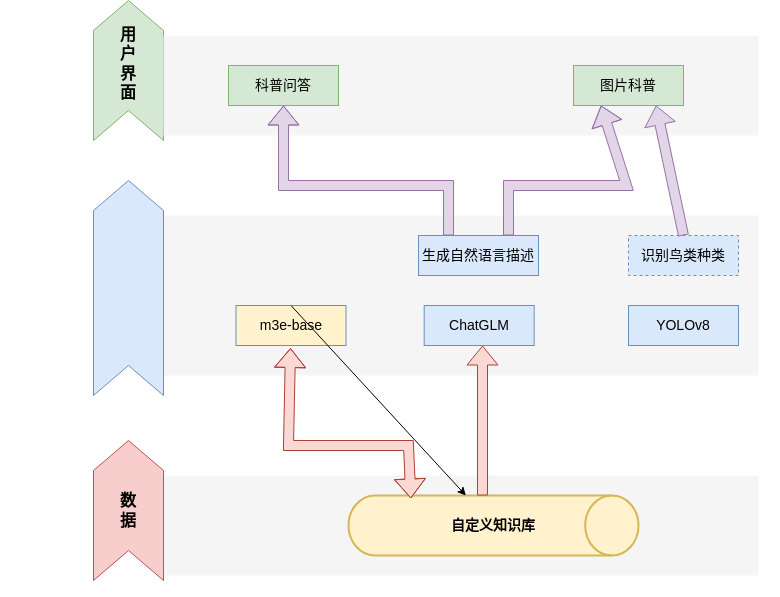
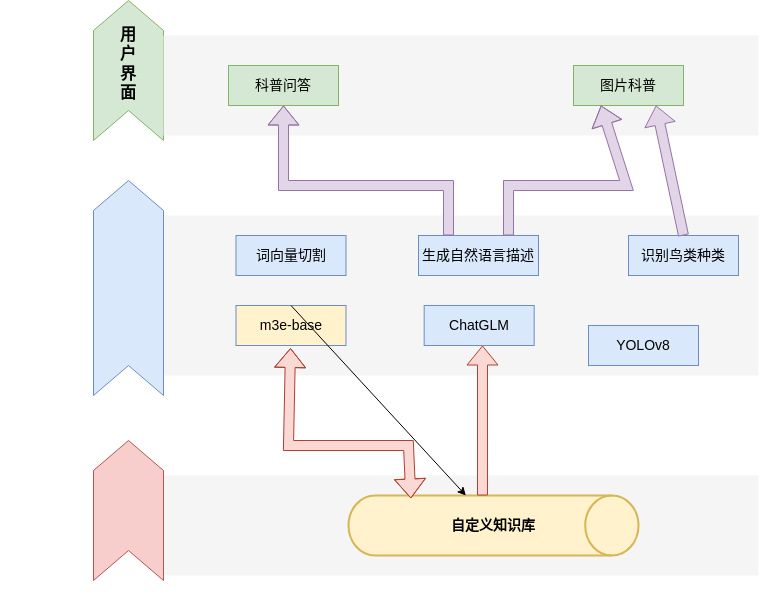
none -> (291, 256)
(684, 256) -> (684, 256)
(684, 326) -> (644, 346)
(129, 511) -> none
